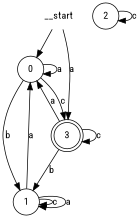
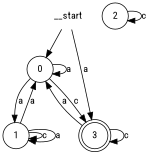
(8, 136) -> (21, 101)
(48, 167) -> none
